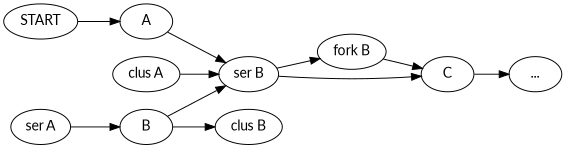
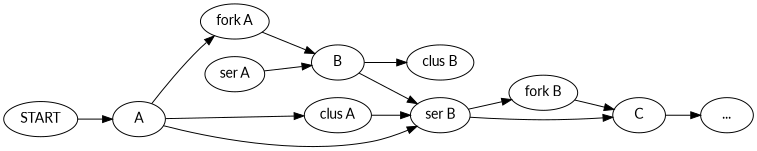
none -> (235, 21)
none -> (230, 117)
